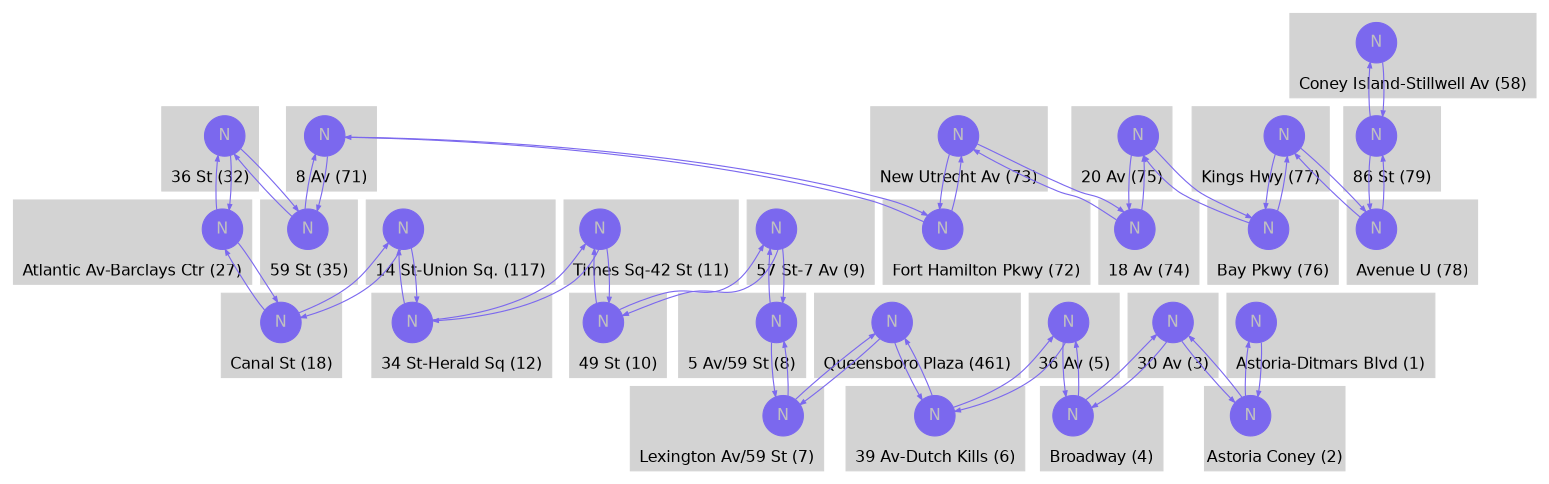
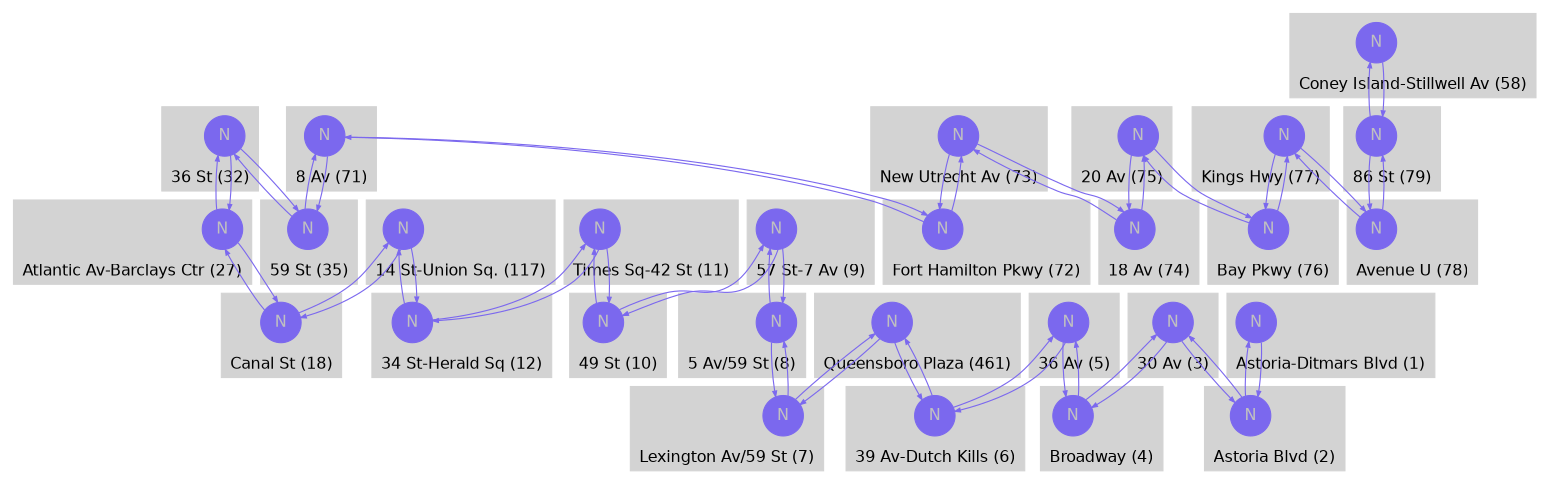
(1275, 458) -> (1275, 458)
